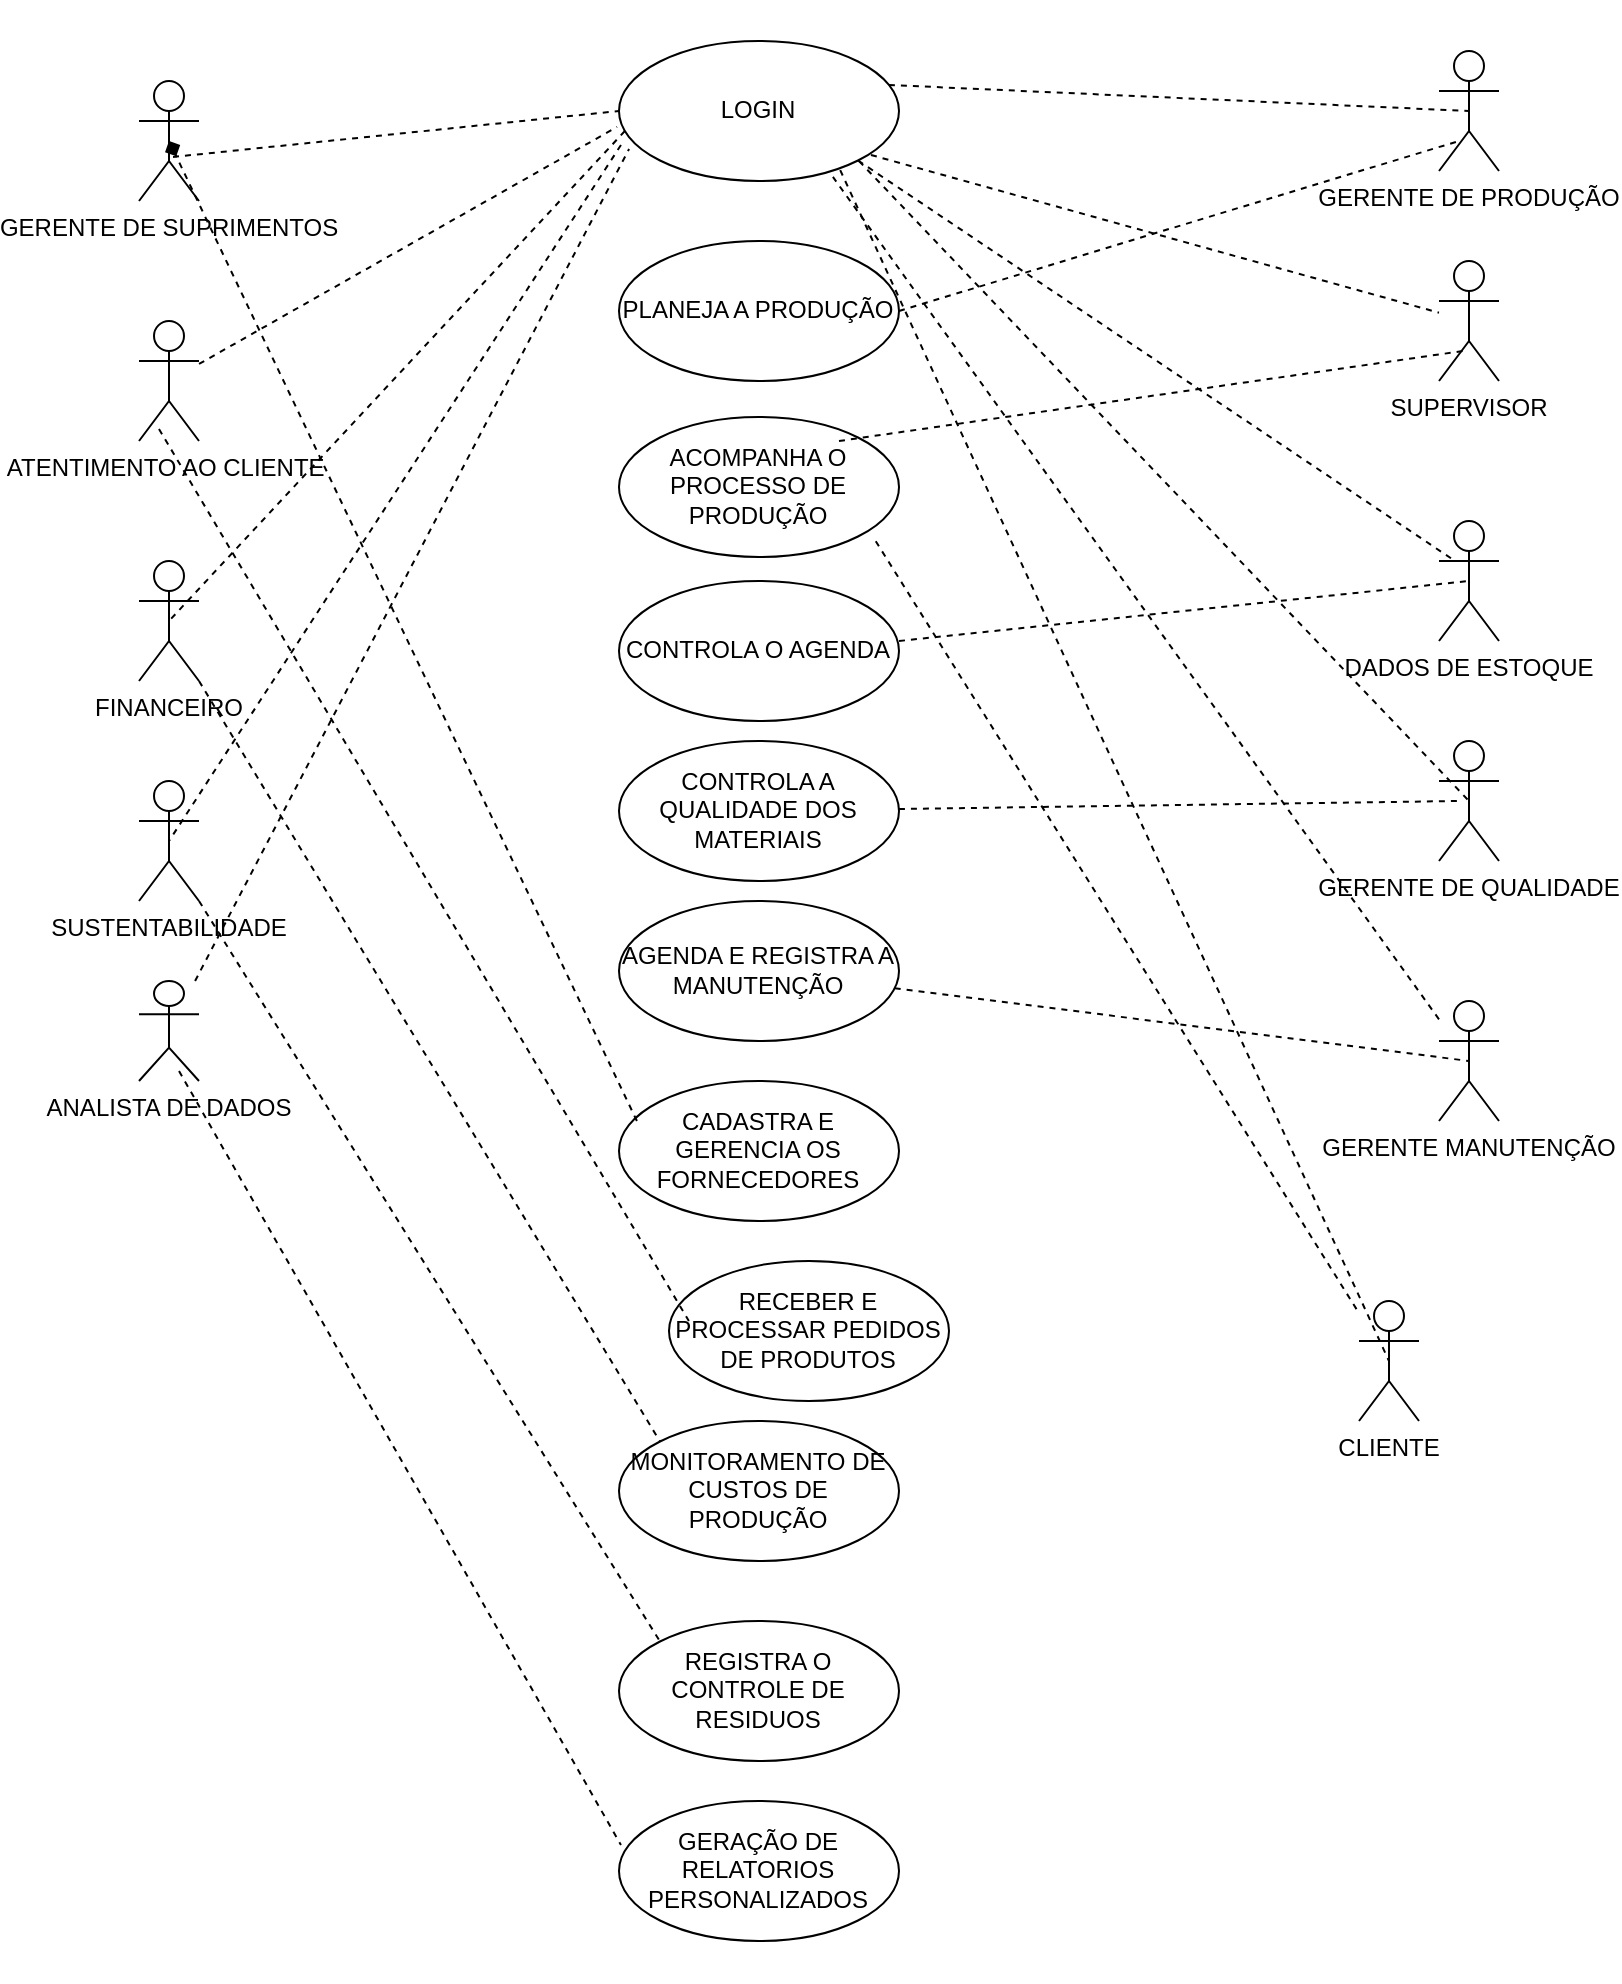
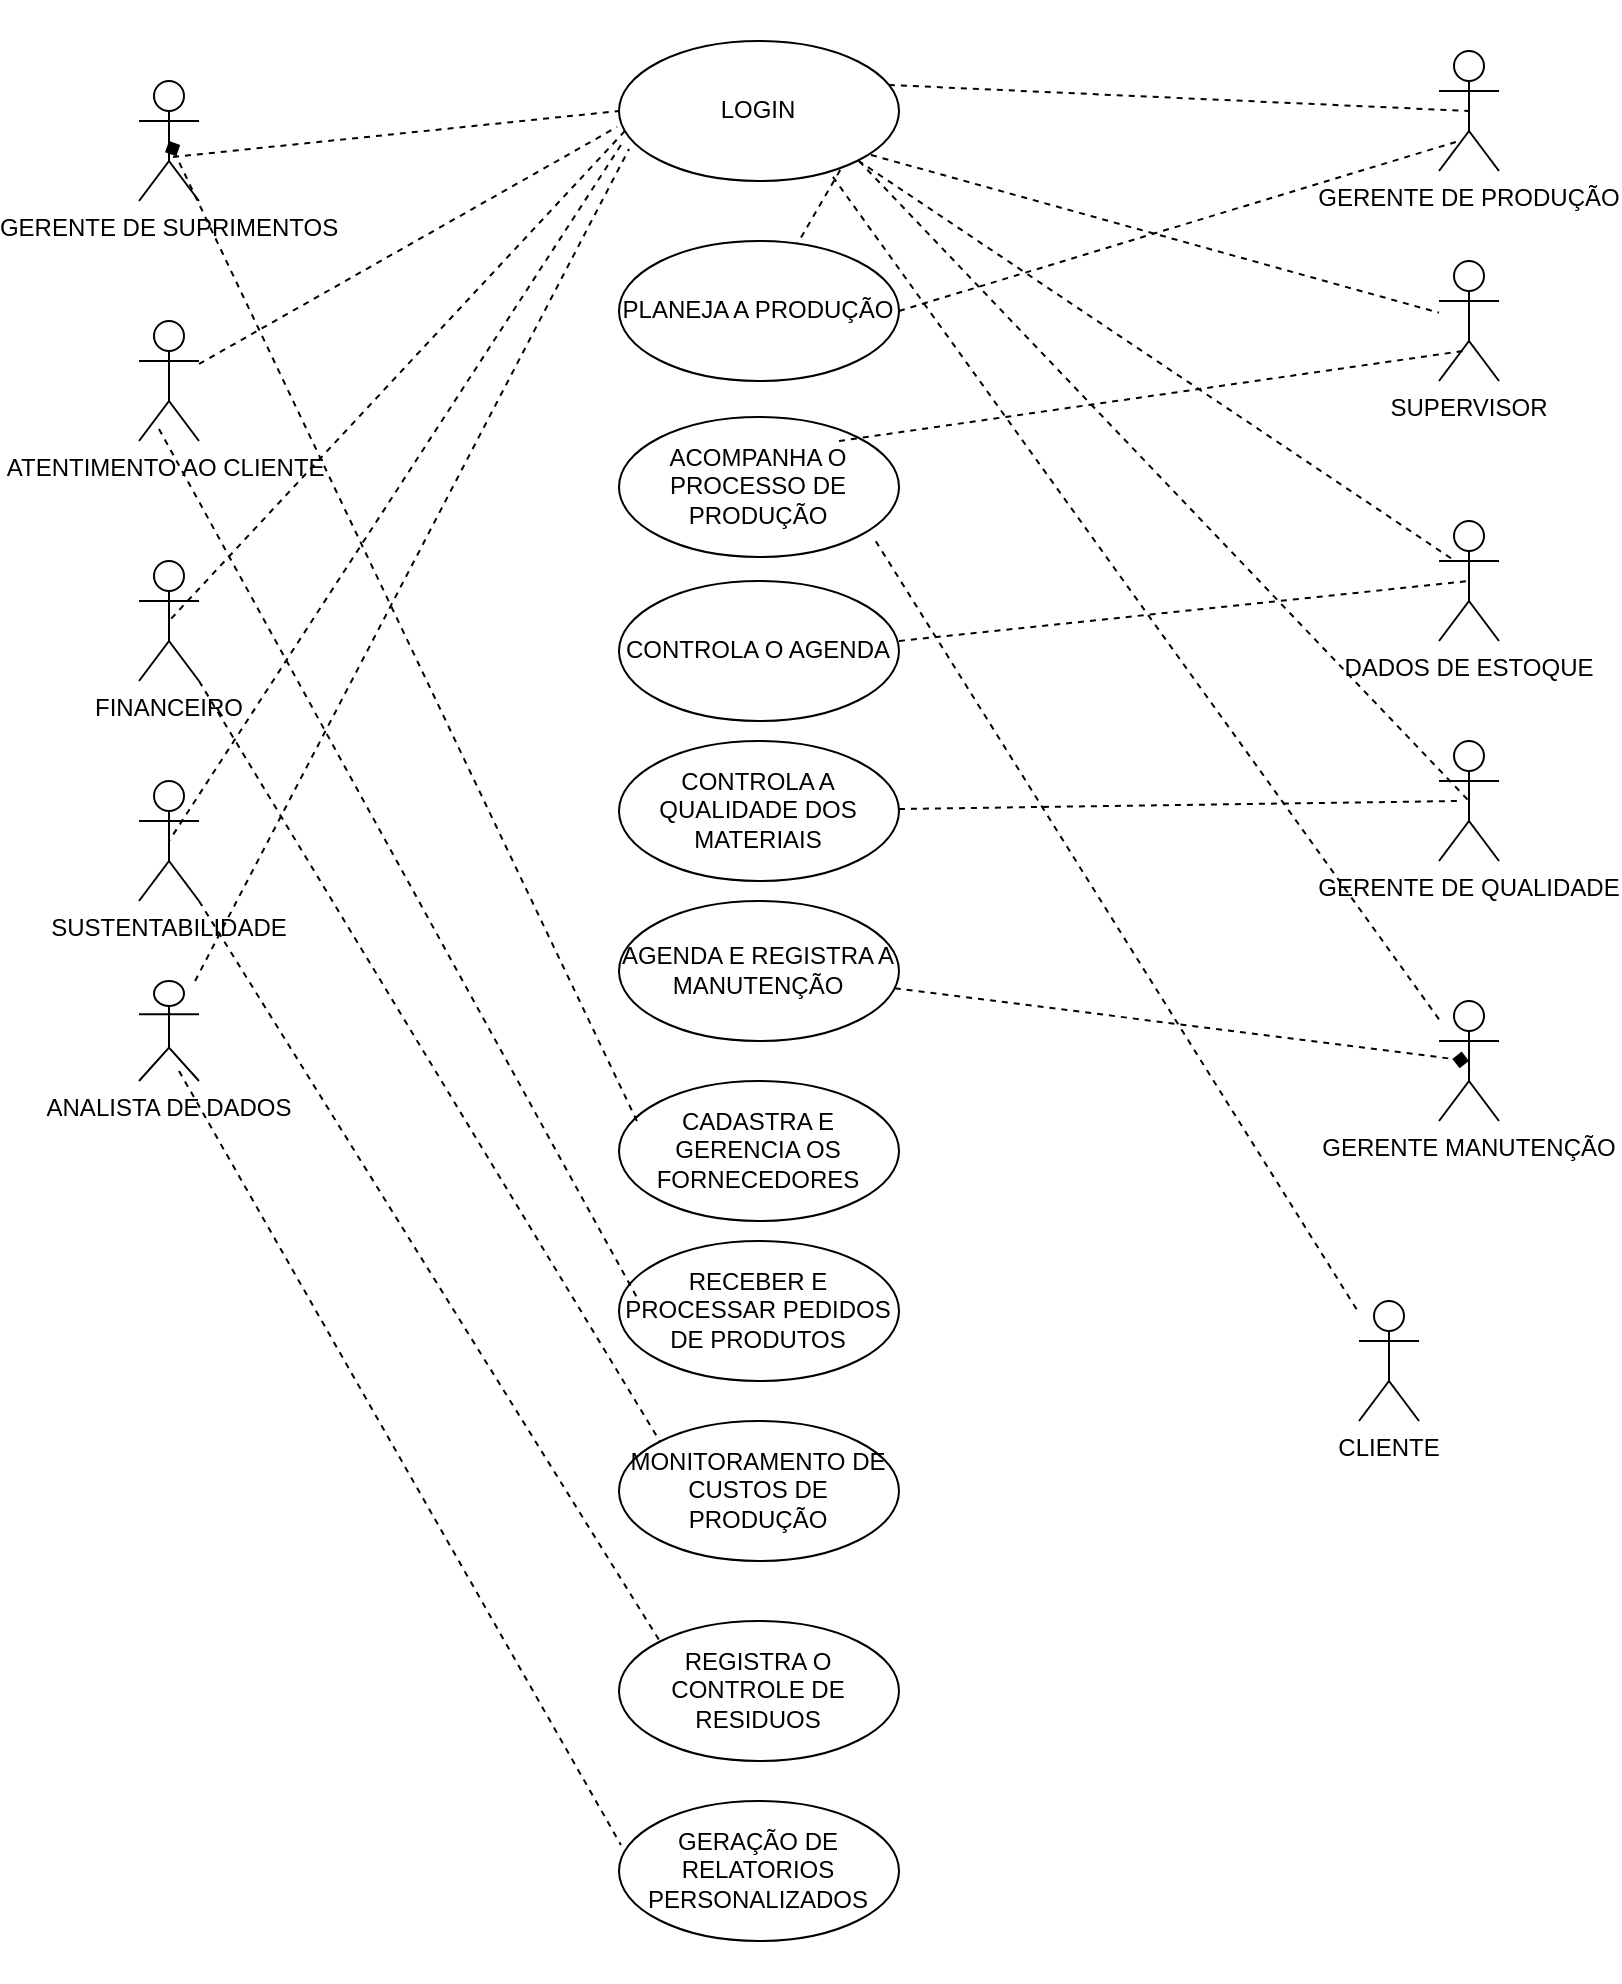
(1123, 784) -> (820, 205)
(1458, 1060) -> (1452, 1059)
(809, 1331) -> (759, 1311)
